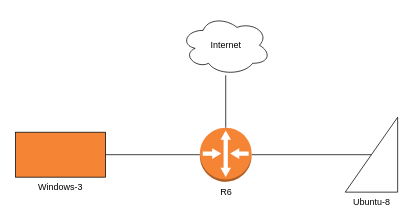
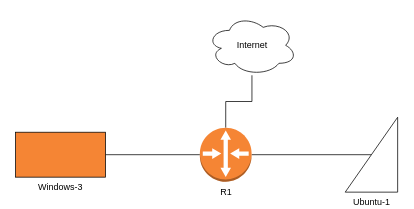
(226, 45) -> (252, 45)
(227, 193) -> (227, 193)
(372, 203) -> (372, 203)
